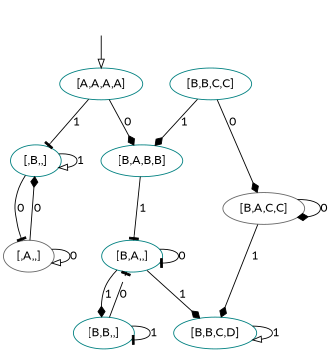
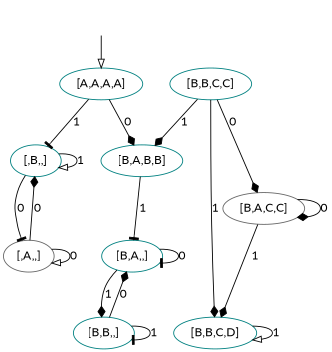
(169, 291) -> (211, 203)
(116, 300) -> (116, 300)
